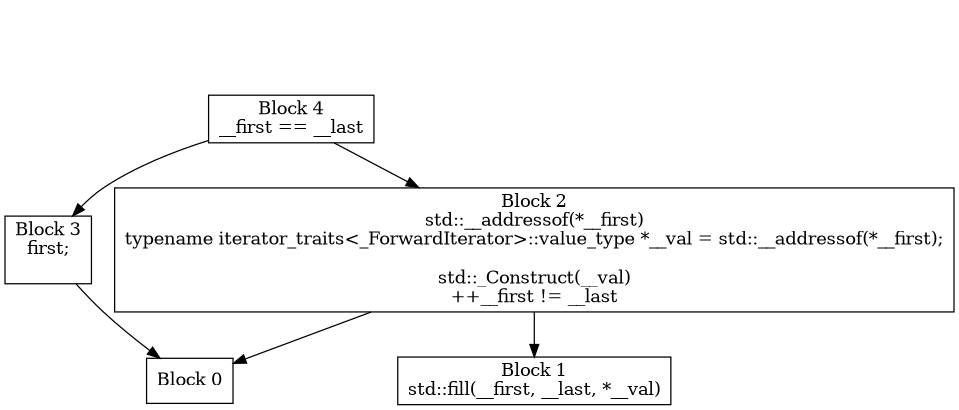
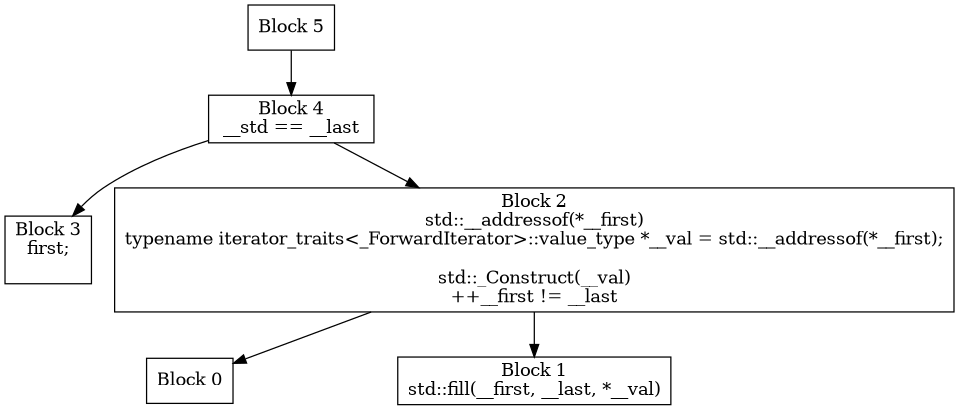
none -> (291, 28)
(291, 119) -> (291, 119)
(111, 319) -> none
